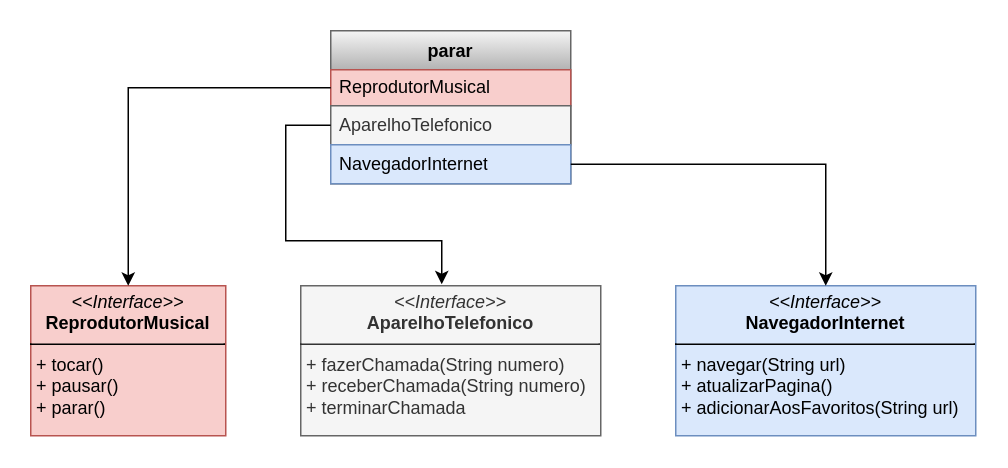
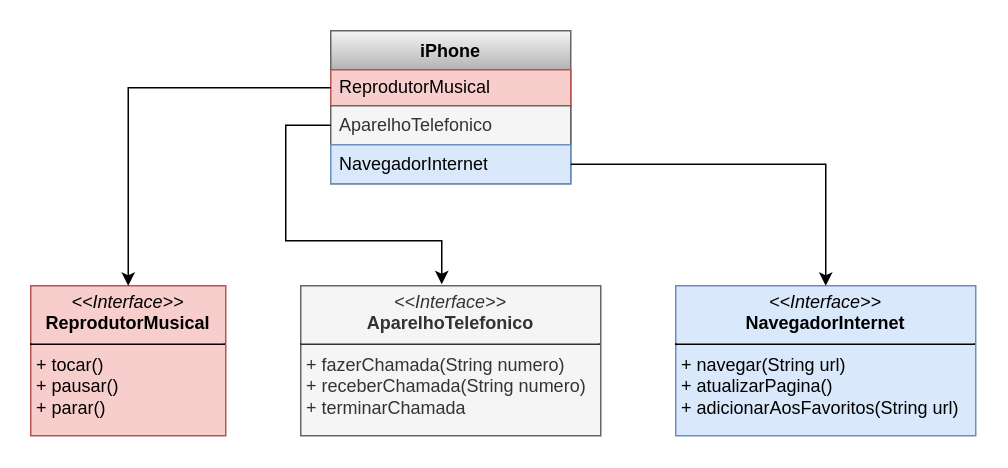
(451, 52) -> (451, 52)
